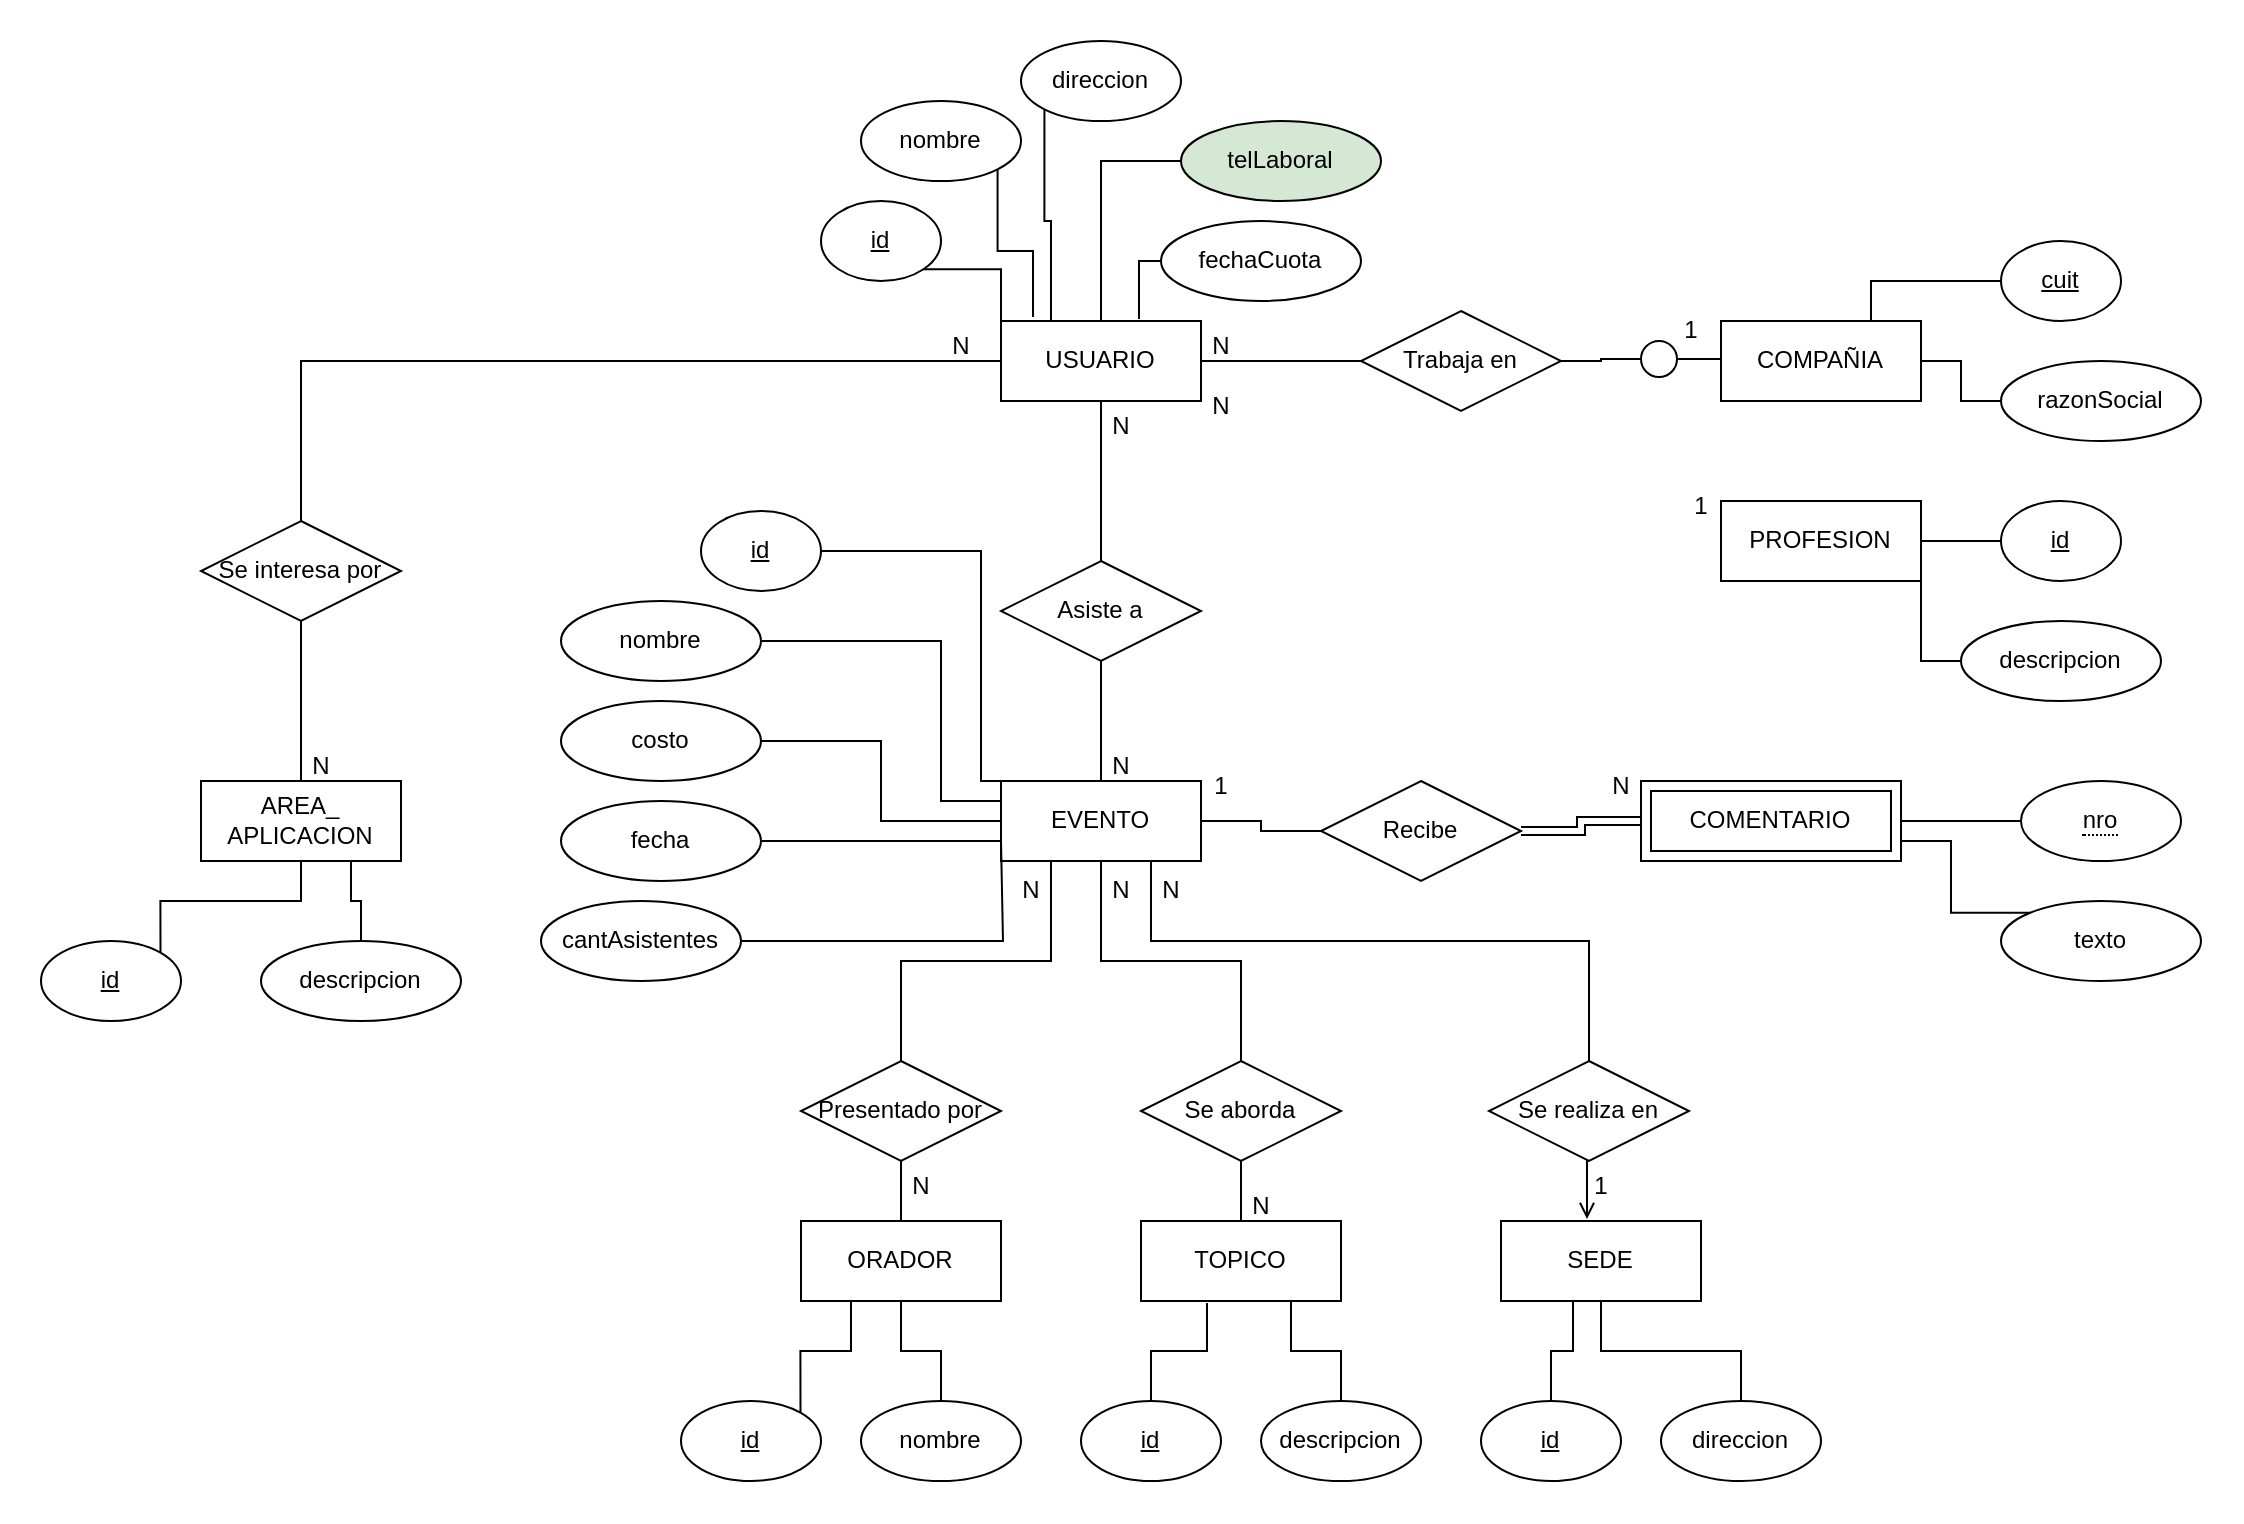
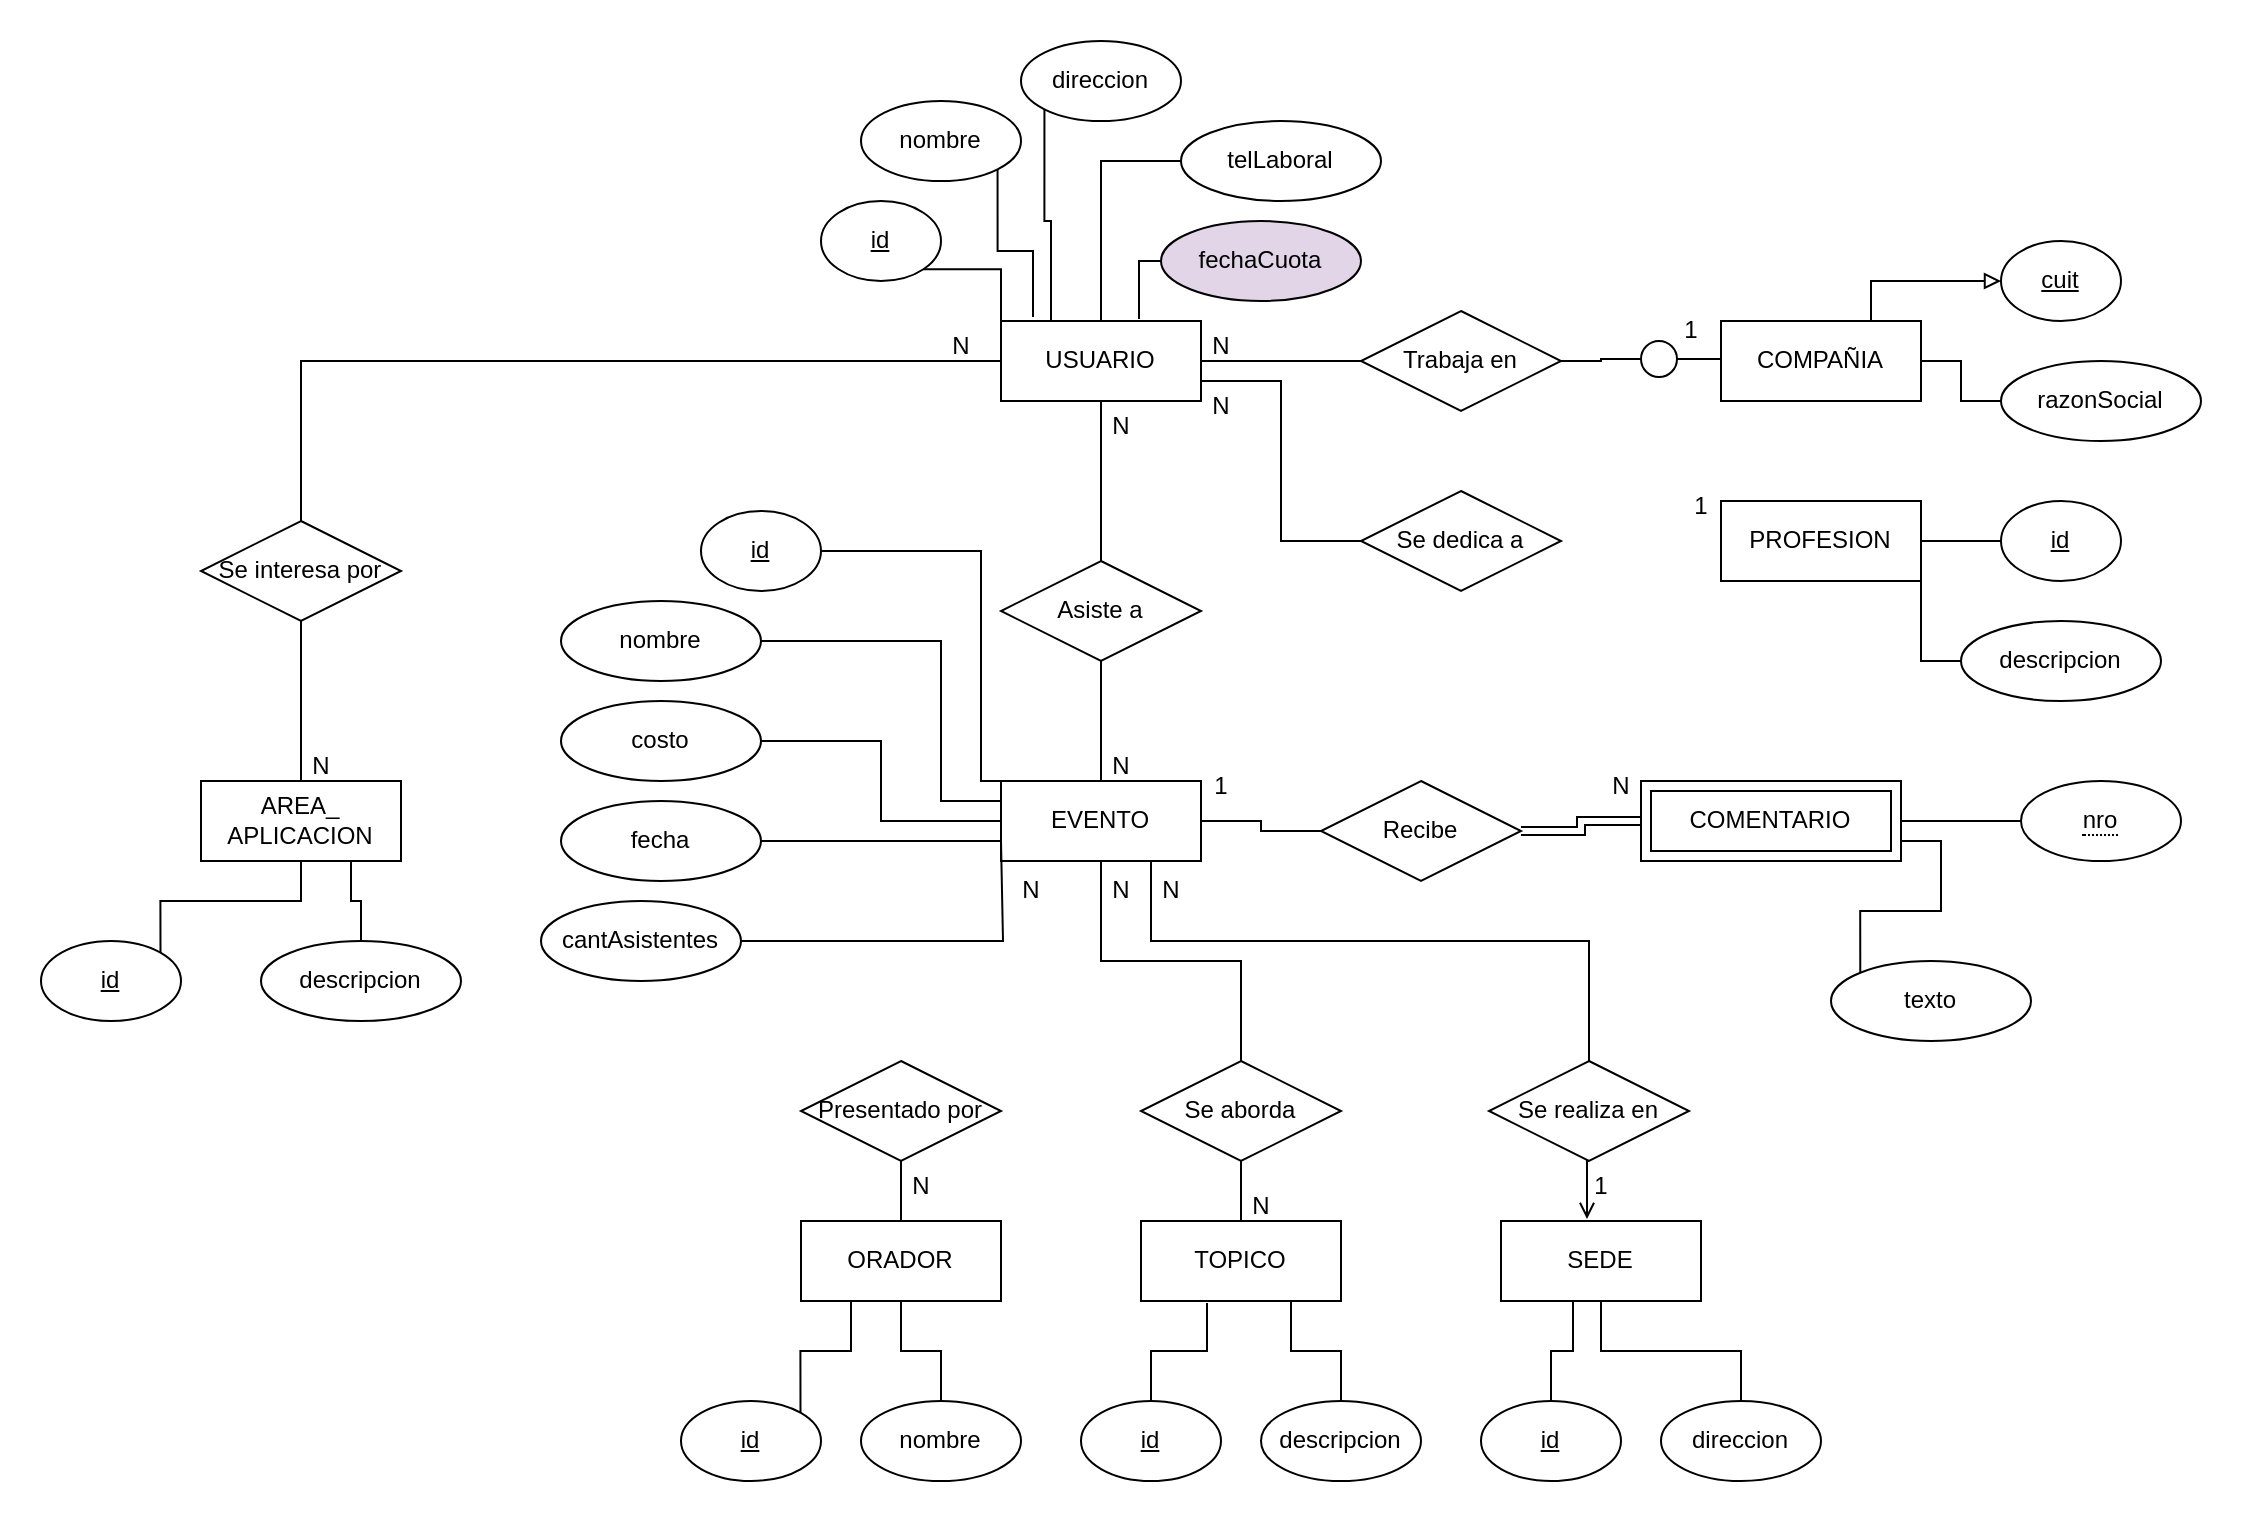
(1281, 161) -> (1281, 161)
(1261, 261) -> (1261, 261)
(1990, 281) -> (1983, 281)
none -> (1281, 461)
none -> (1461, 541)
(2101, 941) -> (1931, 1001)
(976, 961) -> none
